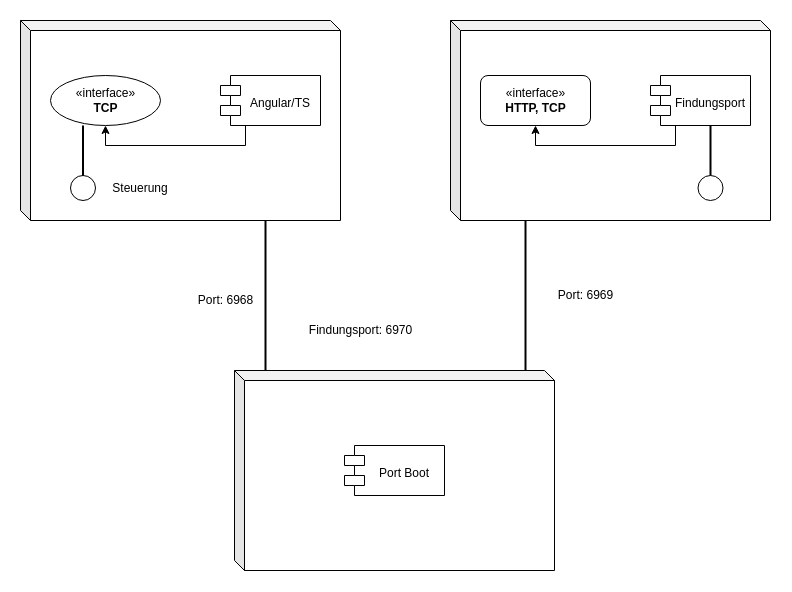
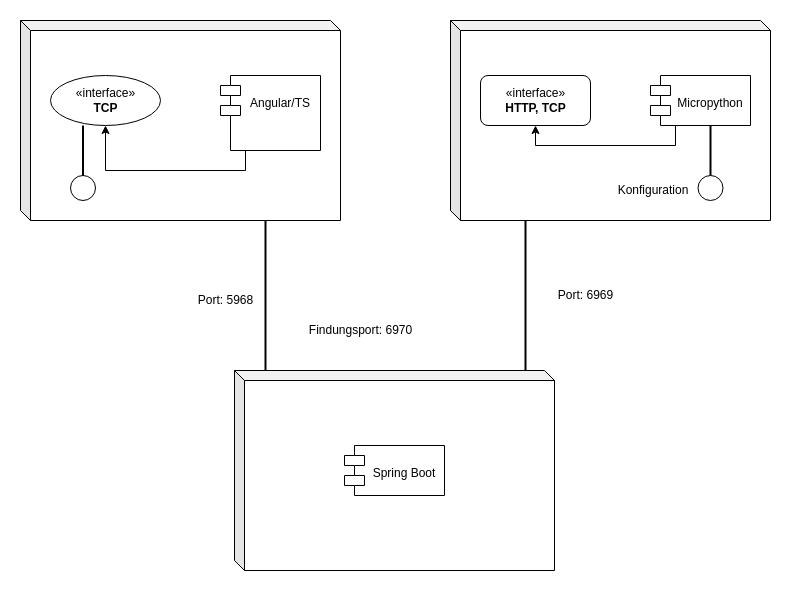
(271, 101) -> (271, 113)
(710, 103) -> (710, 103)
(141, 188) -> none
none -> (653, 191)
(226, 301) -> (226, 301)
(404, 473) -> (404, 473)
